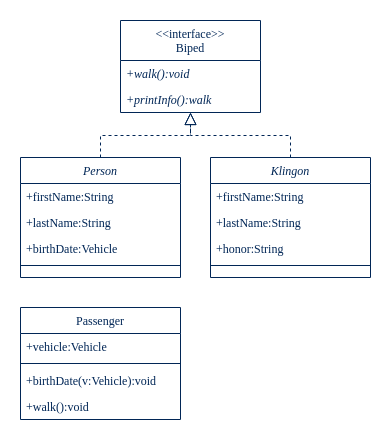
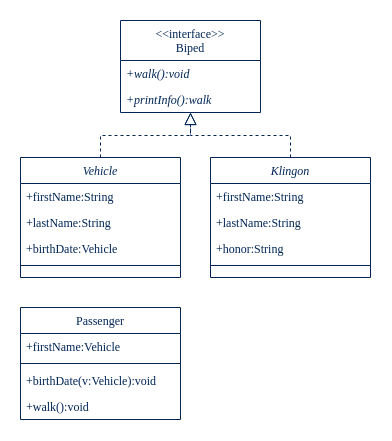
(100, 171) -> (100, 171)
(72, 347) -> (80, 347)
